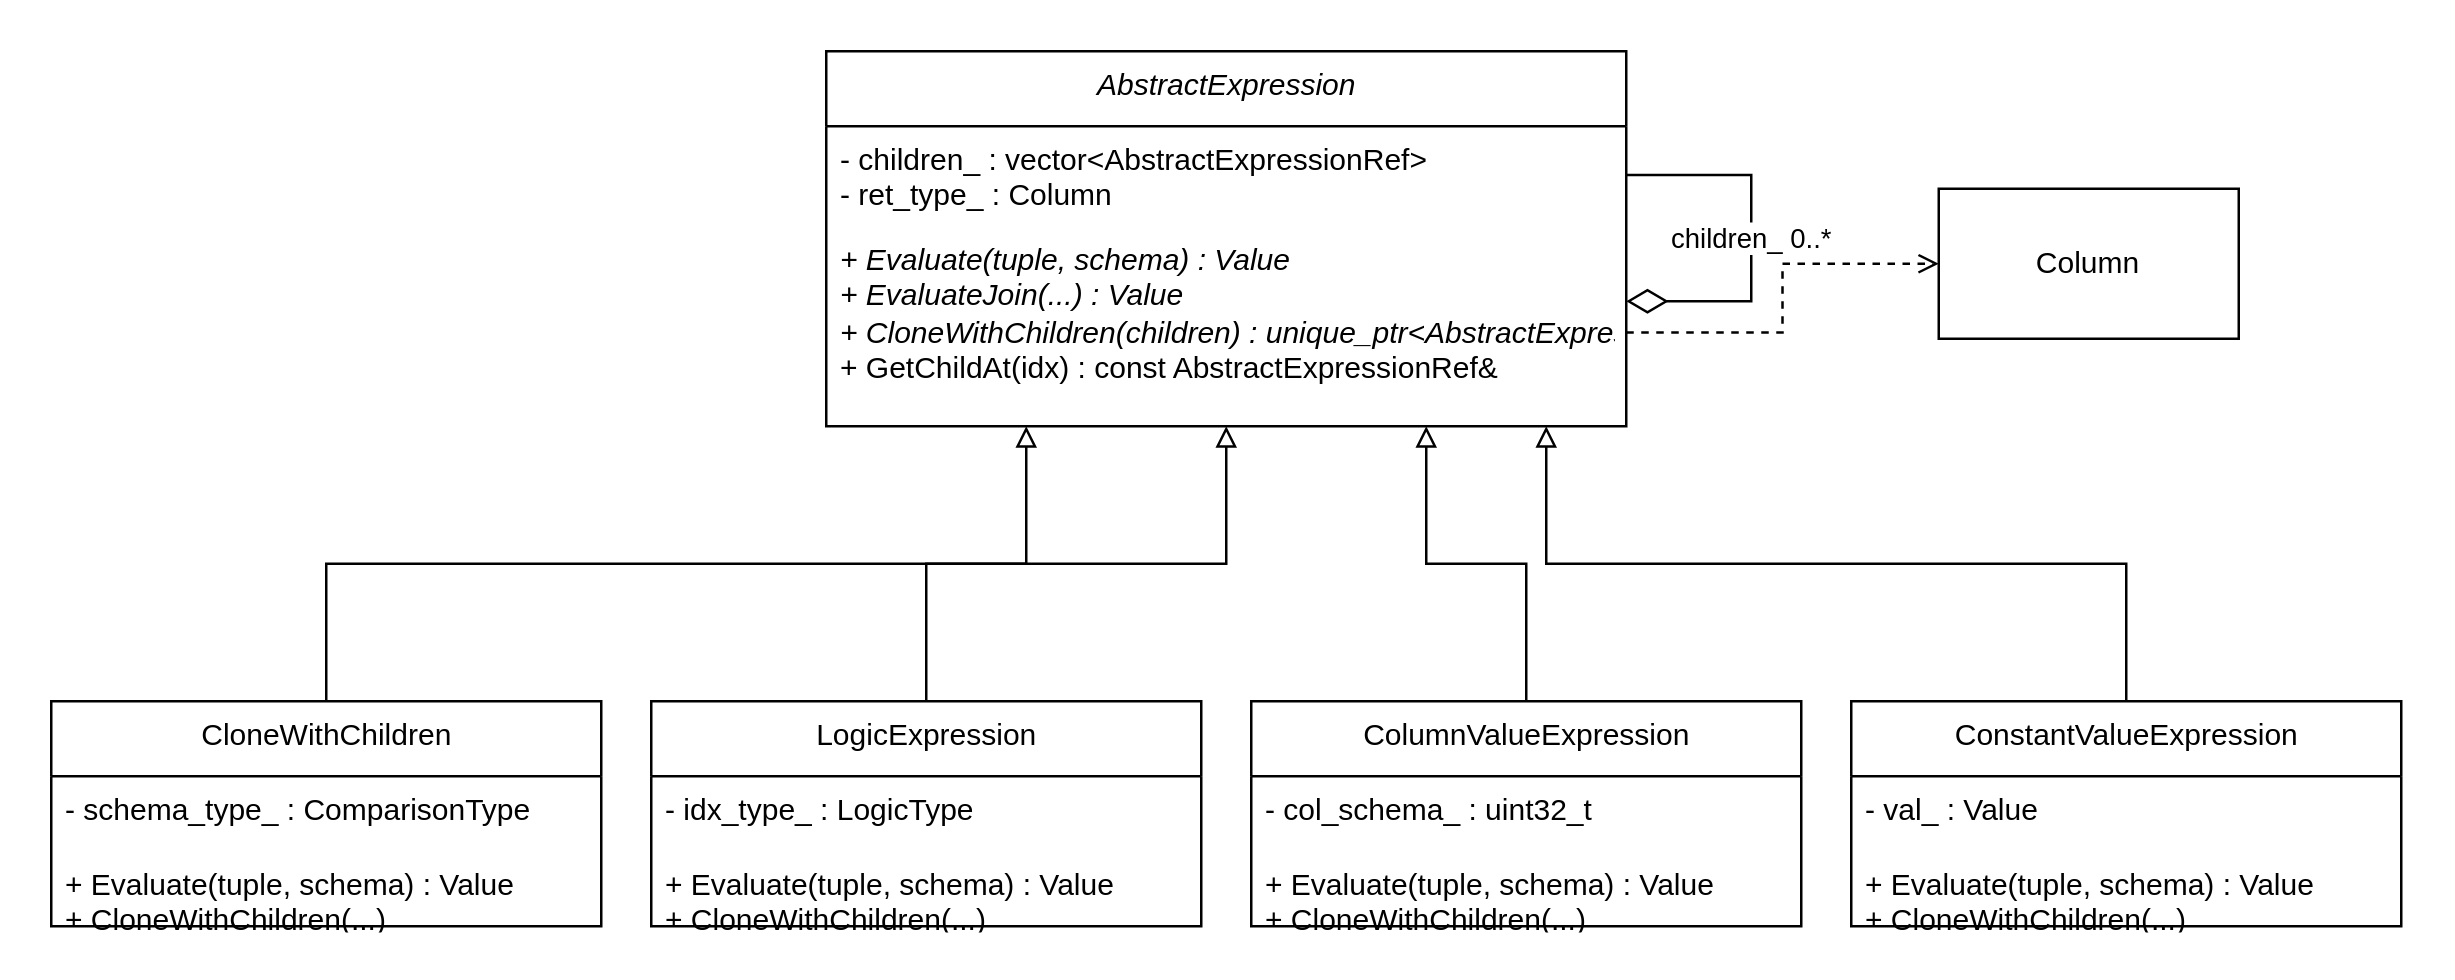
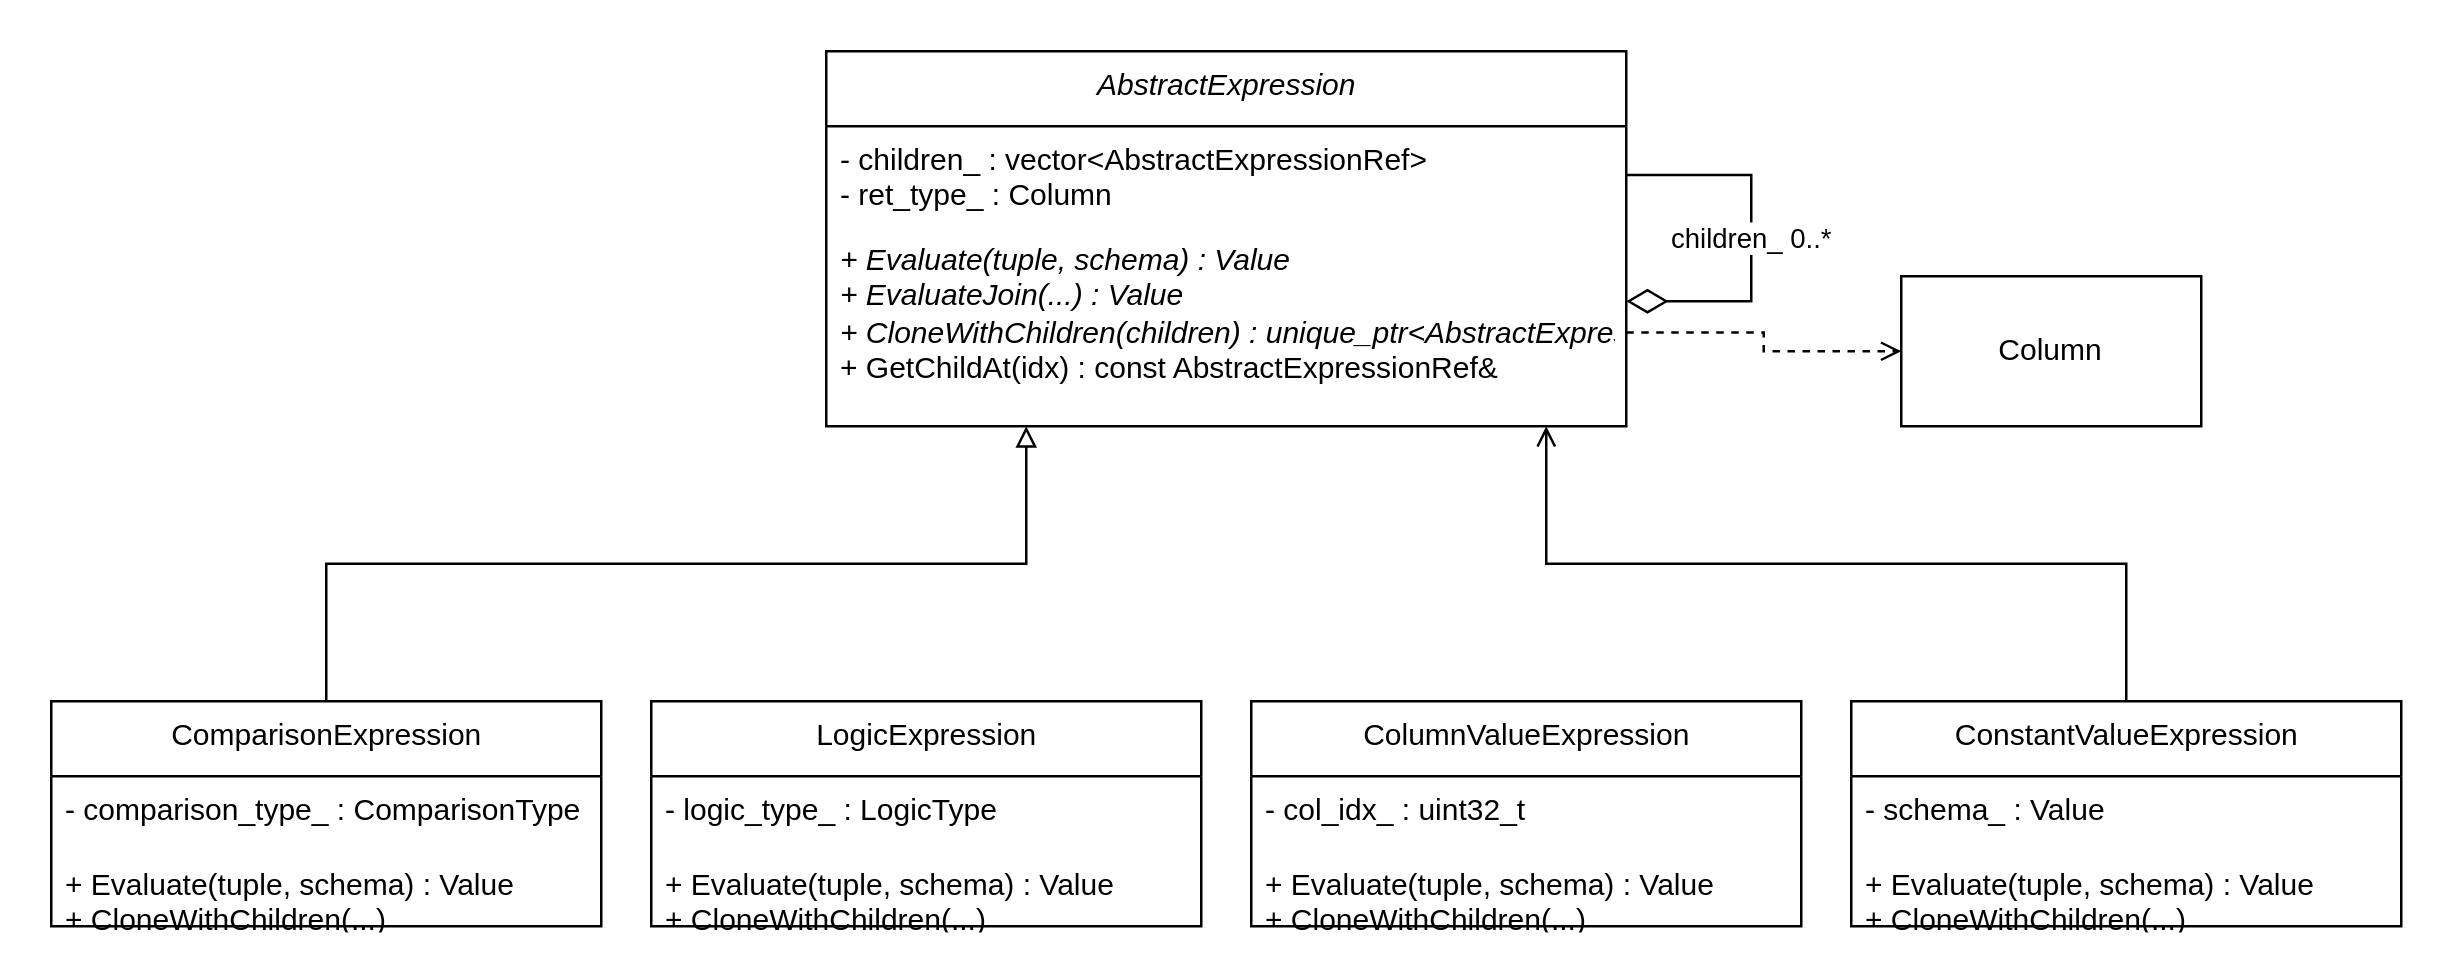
(2089, 264) -> (2051, 351)
(1546, 448) -> (1546, 441)
(1185, 564) -> none
(1486, 564) -> none
(328, 737) -> (328, 737)
(307, 812) -> (337, 812)
(836, 812) -> (849, 812)
(1444, 812) -> (1415, 812)
(1960, 812) -> (1990, 812)
